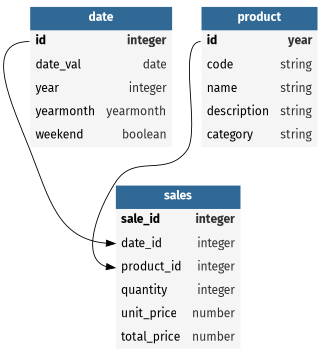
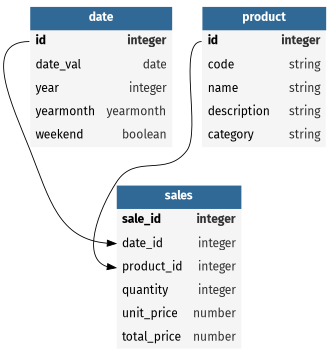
(300, 41) -> (301, 41)
